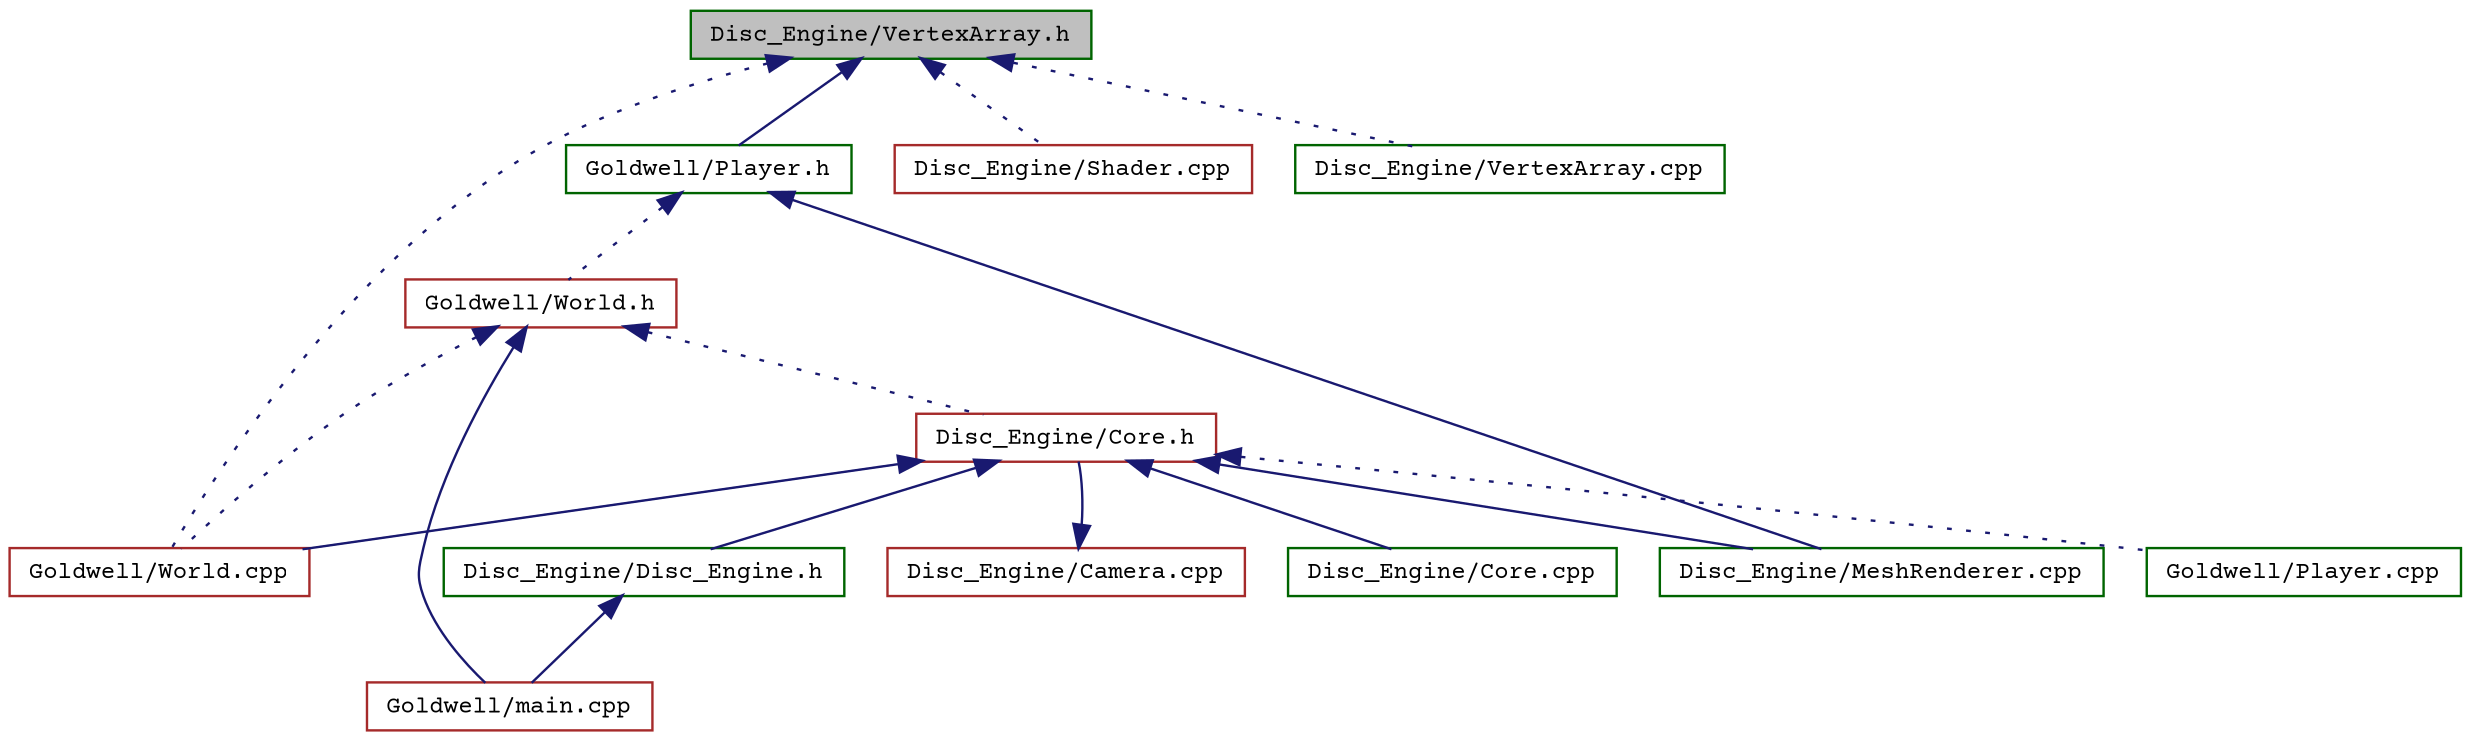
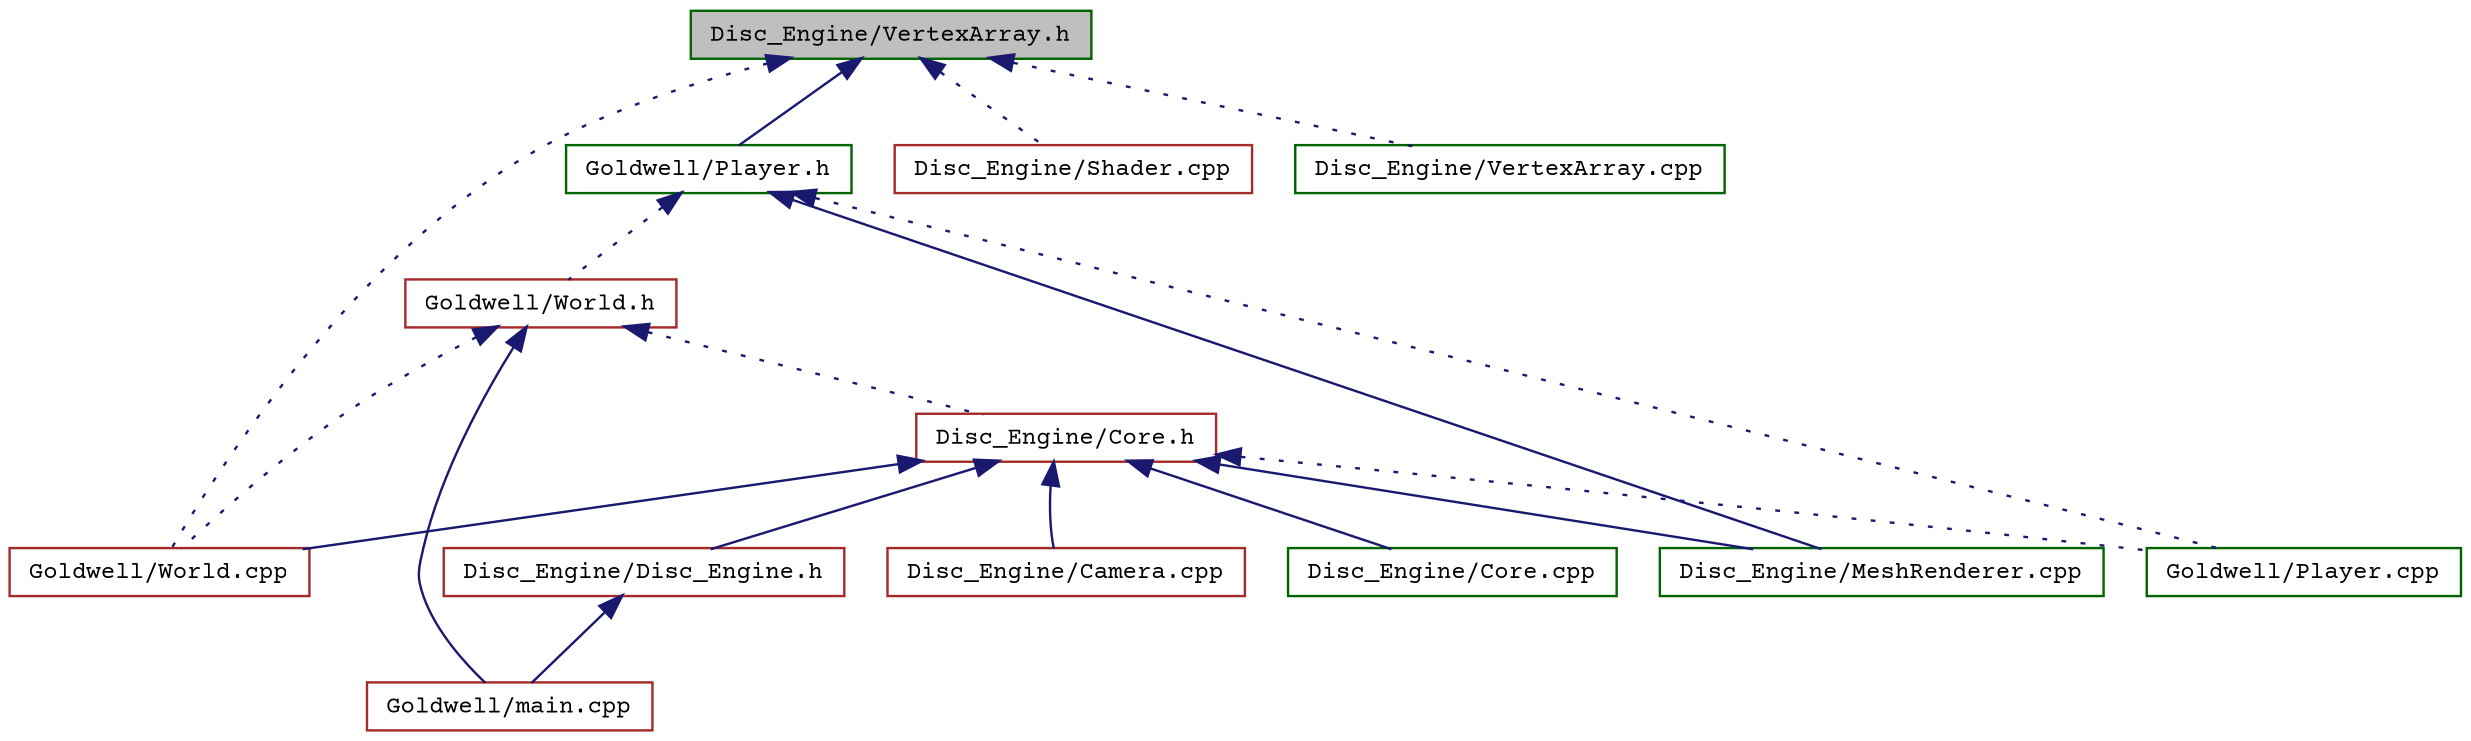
none -> (1519, 374)
(1082, 493) -> (1050, 517)
(644, 572) -> (644, 572)
